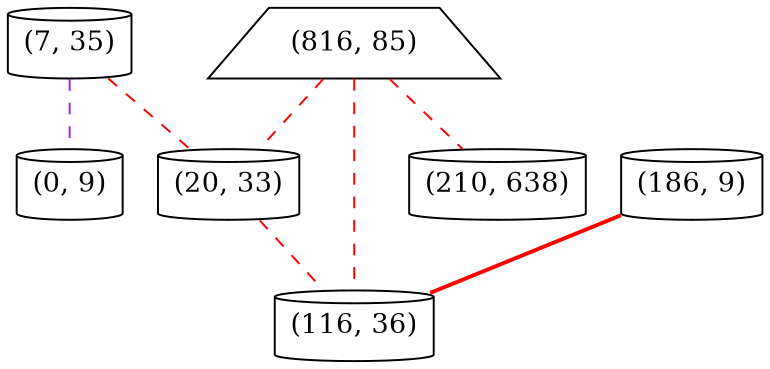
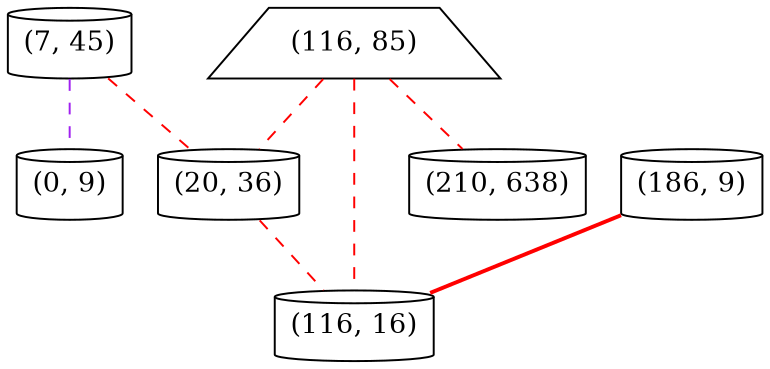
(70, 43) -> (70, 43)
(354, 43) -> (354, 43)
(229, 184) -> (229, 184)
(354, 326) -> (354, 326)
